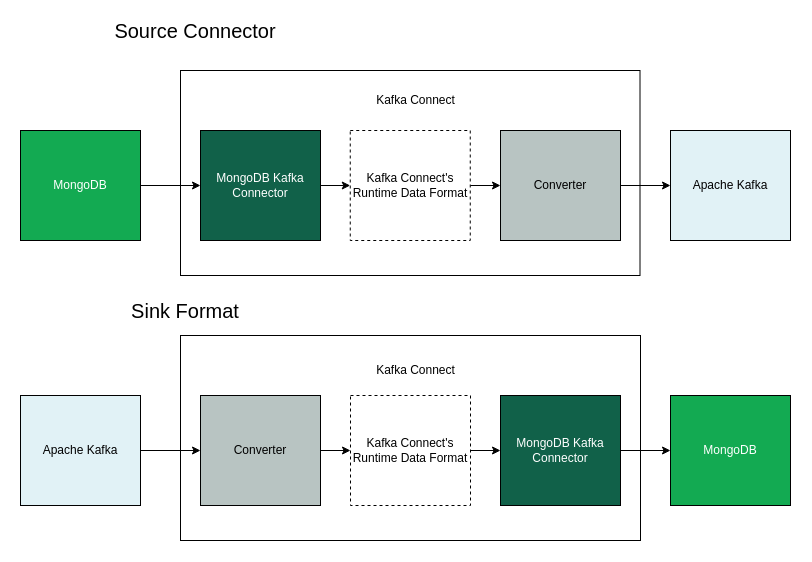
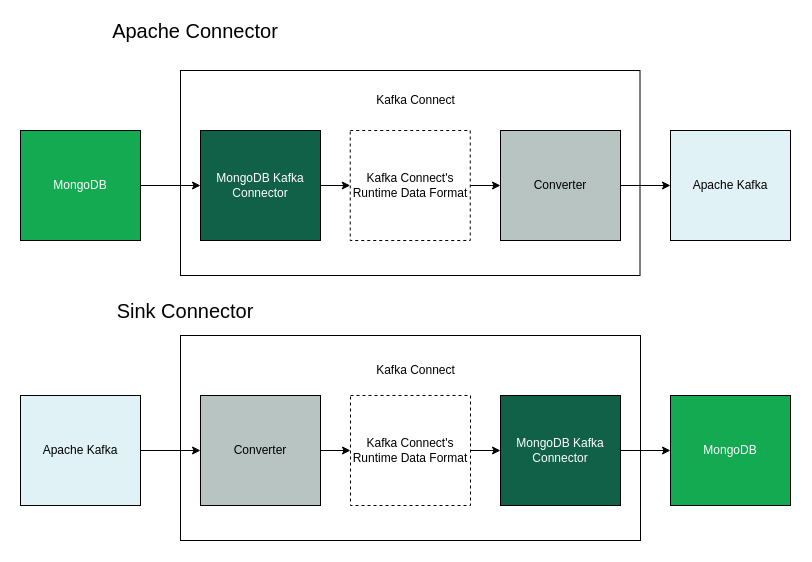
(196, 31) -> (196, 31)
(186, 311) -> (186, 311)
